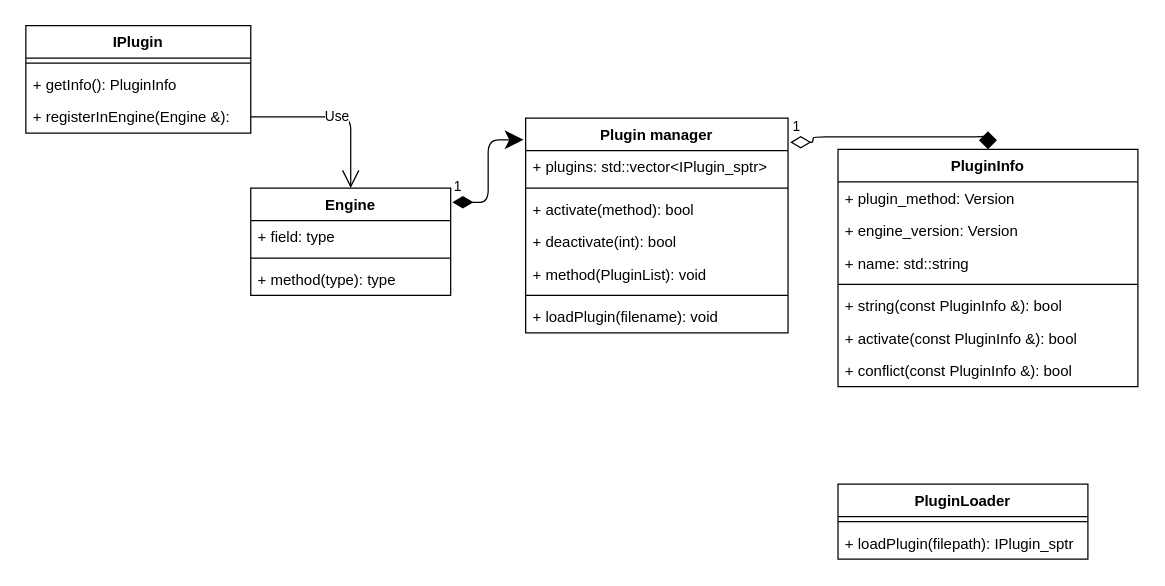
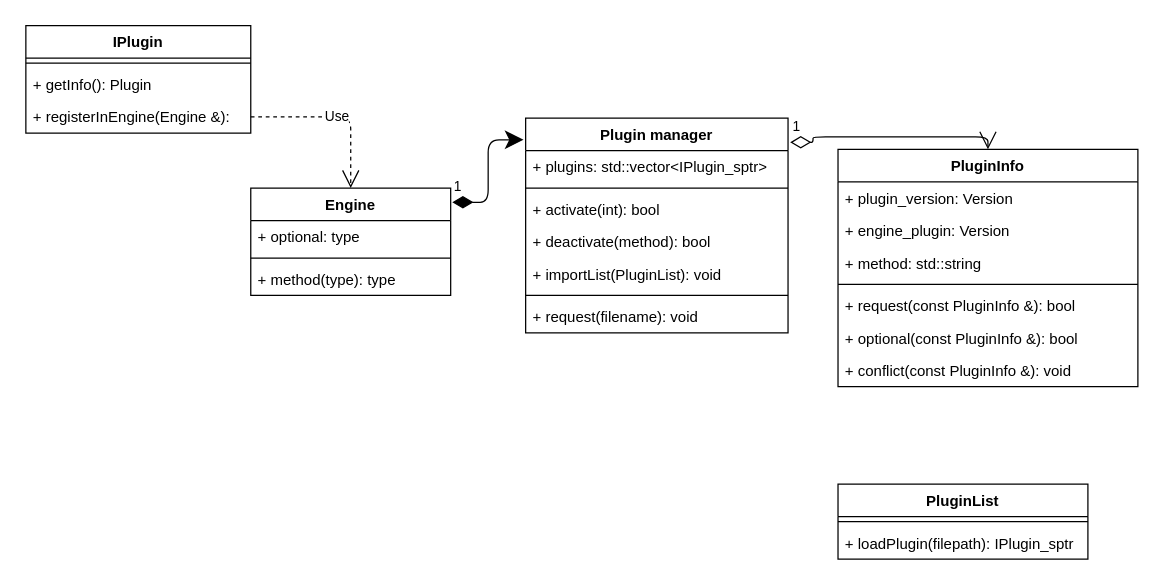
(119, 85) -> (103, 85)
(289, 117) -> (289, 117)
(986, 136) -> (987, 139)
(934, 199) -> (936, 199)
(624, 210) -> (609, 210)
(938, 231) -> (932, 231)
(302, 238) -> (315, 238)
(617, 243) -> (632, 243)
(913, 264) -> (922, 264)
(628, 275) -> (641, 275)
(970, 306) -> (976, 306)
(633, 318) -> (626, 318)
(979, 339) -> (977, 339)
(977, 371) -> (977, 371)
(963, 501) -> (963, 501)
